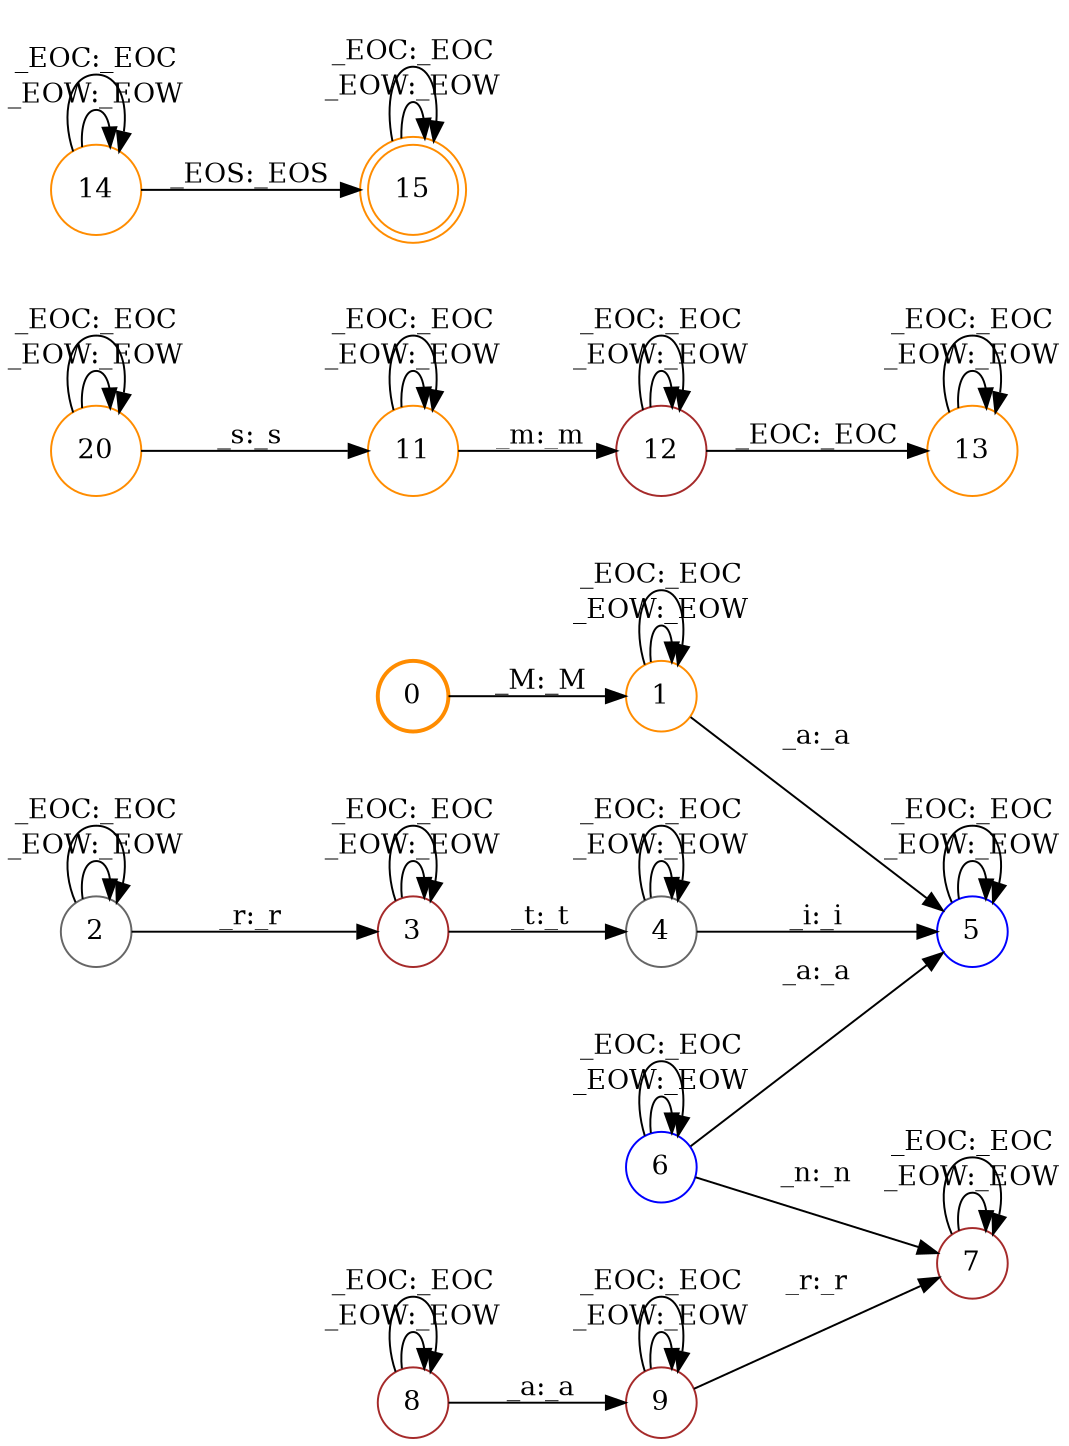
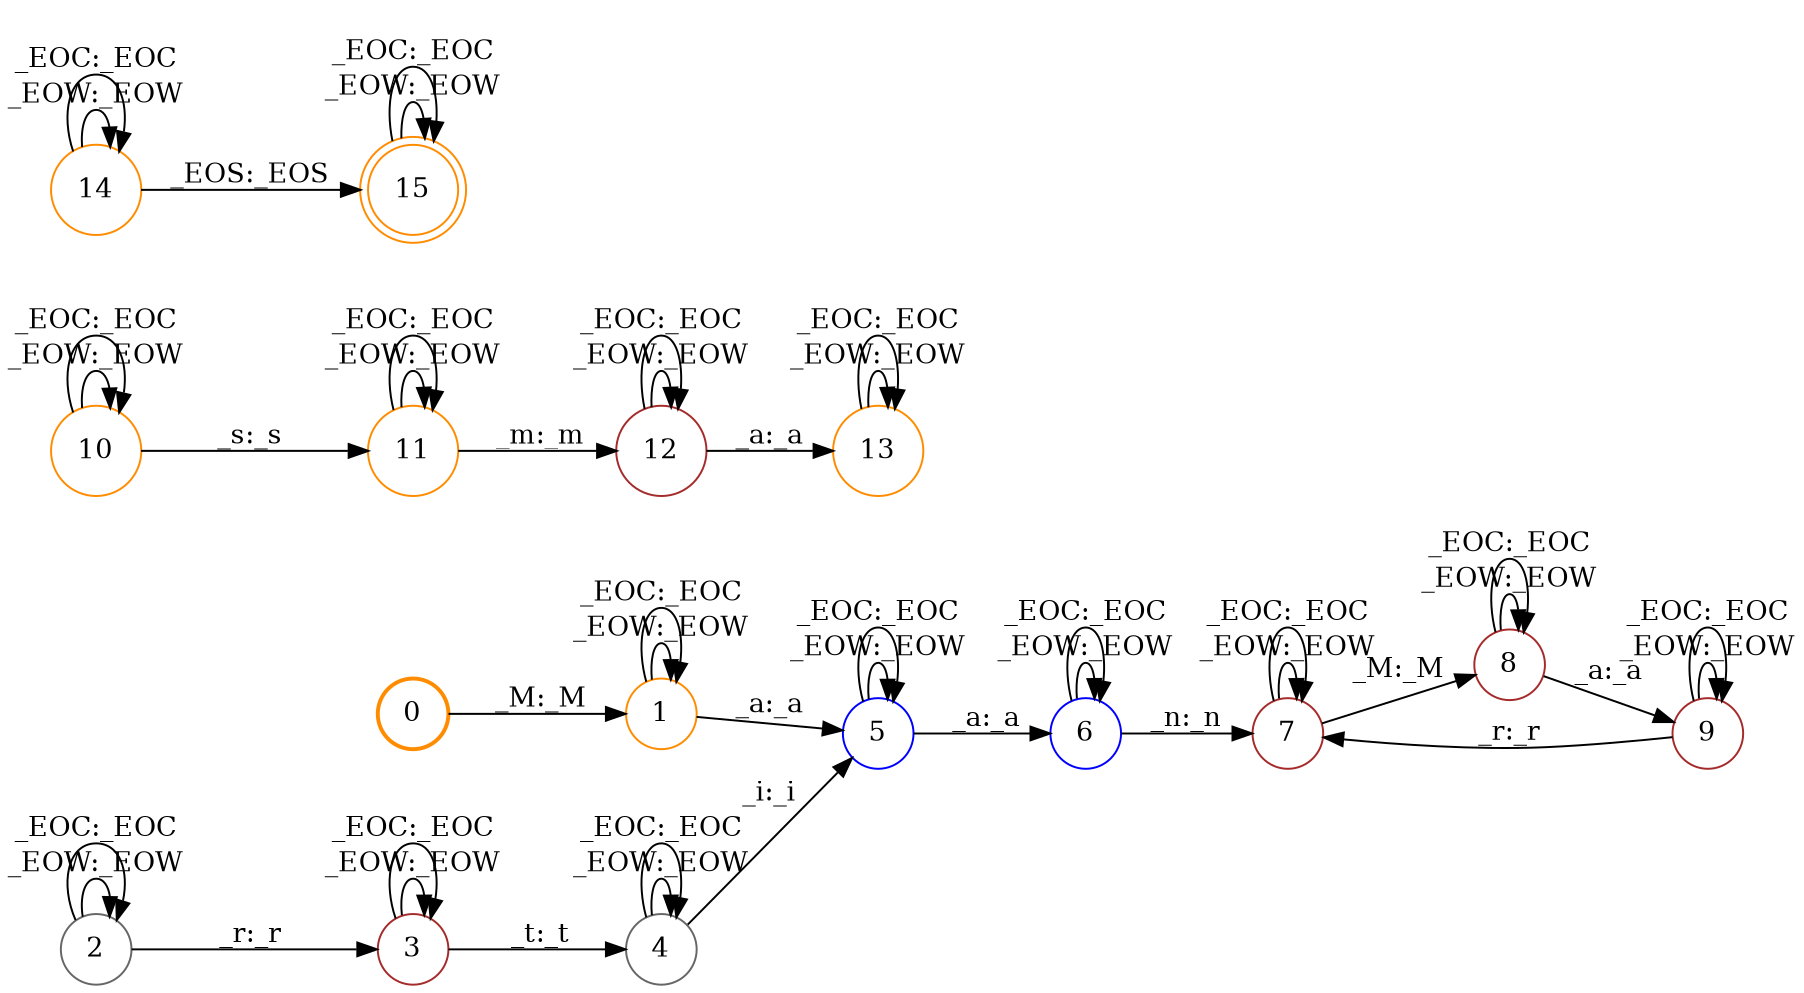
(817, 436) -> (770, 436)
(96, 451) -> (96, 451)
none -> (1389, 702)
(809, 1056) -> (972, 733)
